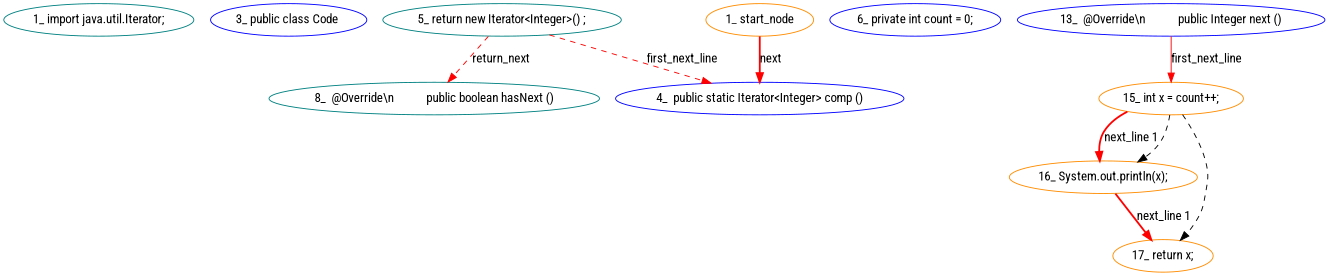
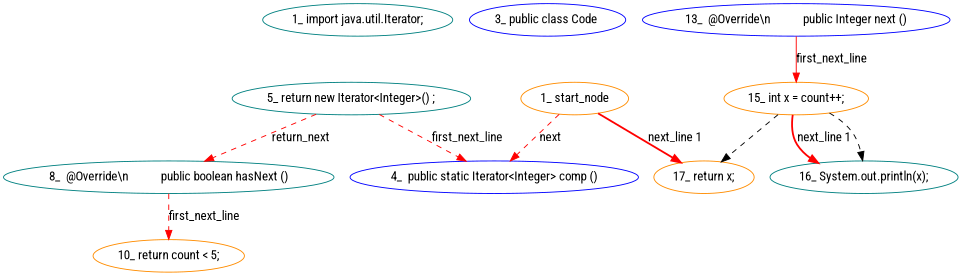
(915, 20) -> none
(760, 55) -> (538, 134)
(1103, 177) -> (864, 177)
(1131, 213) -> (636, 136)
none -> (169, 256)
